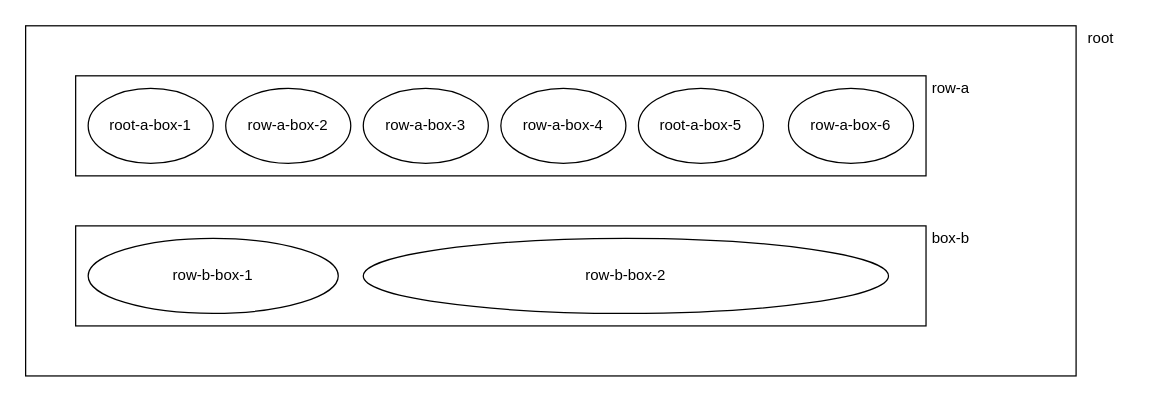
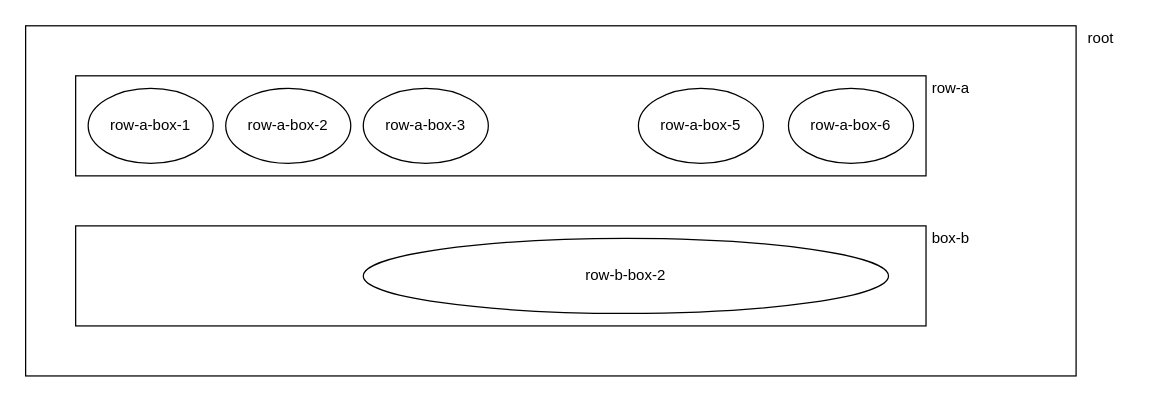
(151, 126) -> (151, 126)
(563, 126) -> none
(701, 126) -> (701, 126)
(213, 276) -> none
